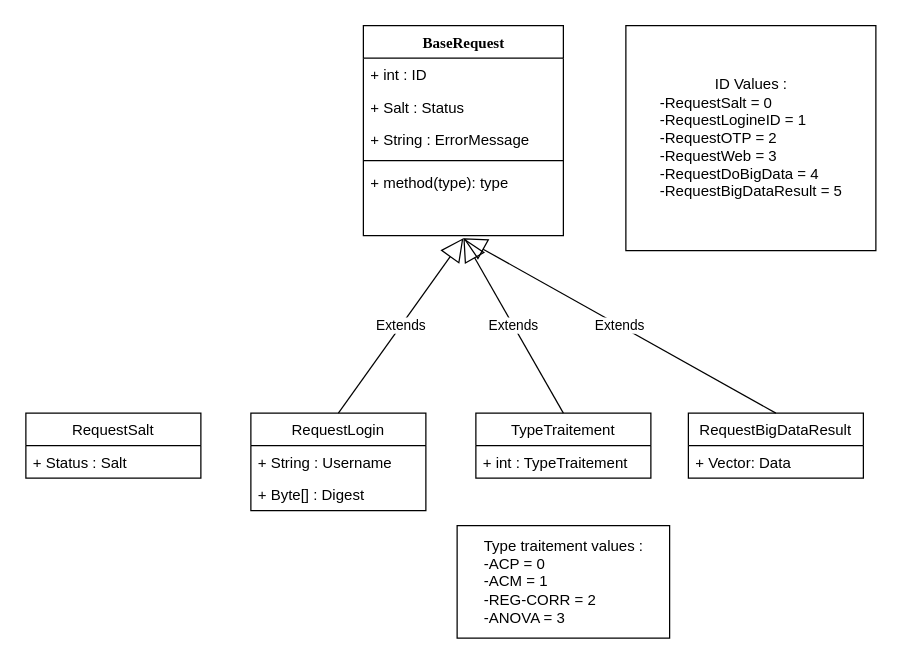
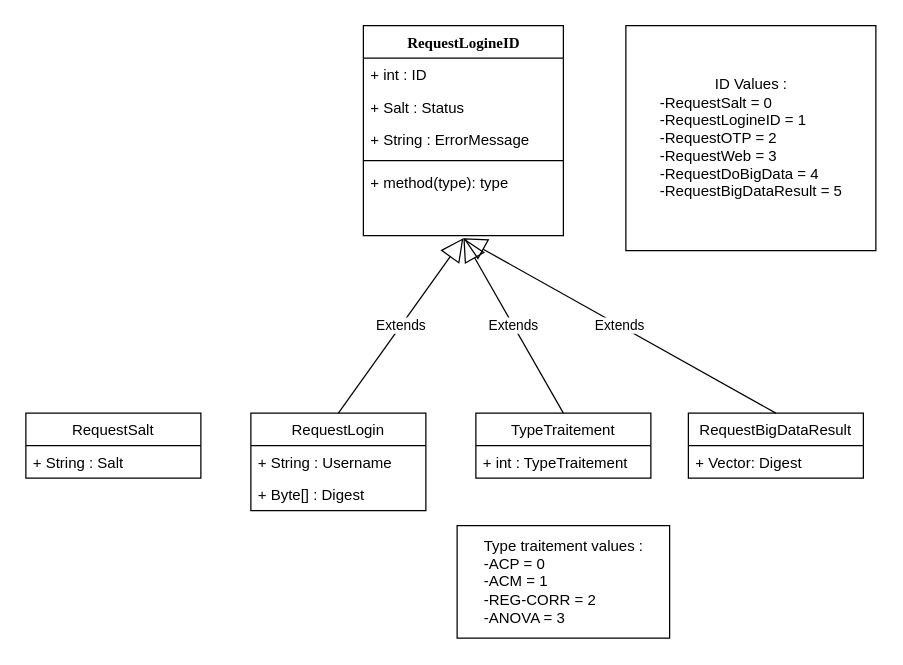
(464, 43) -> (464, 43)
(86, 463) -> (84, 463)
(748, 463) -> (754, 463)
